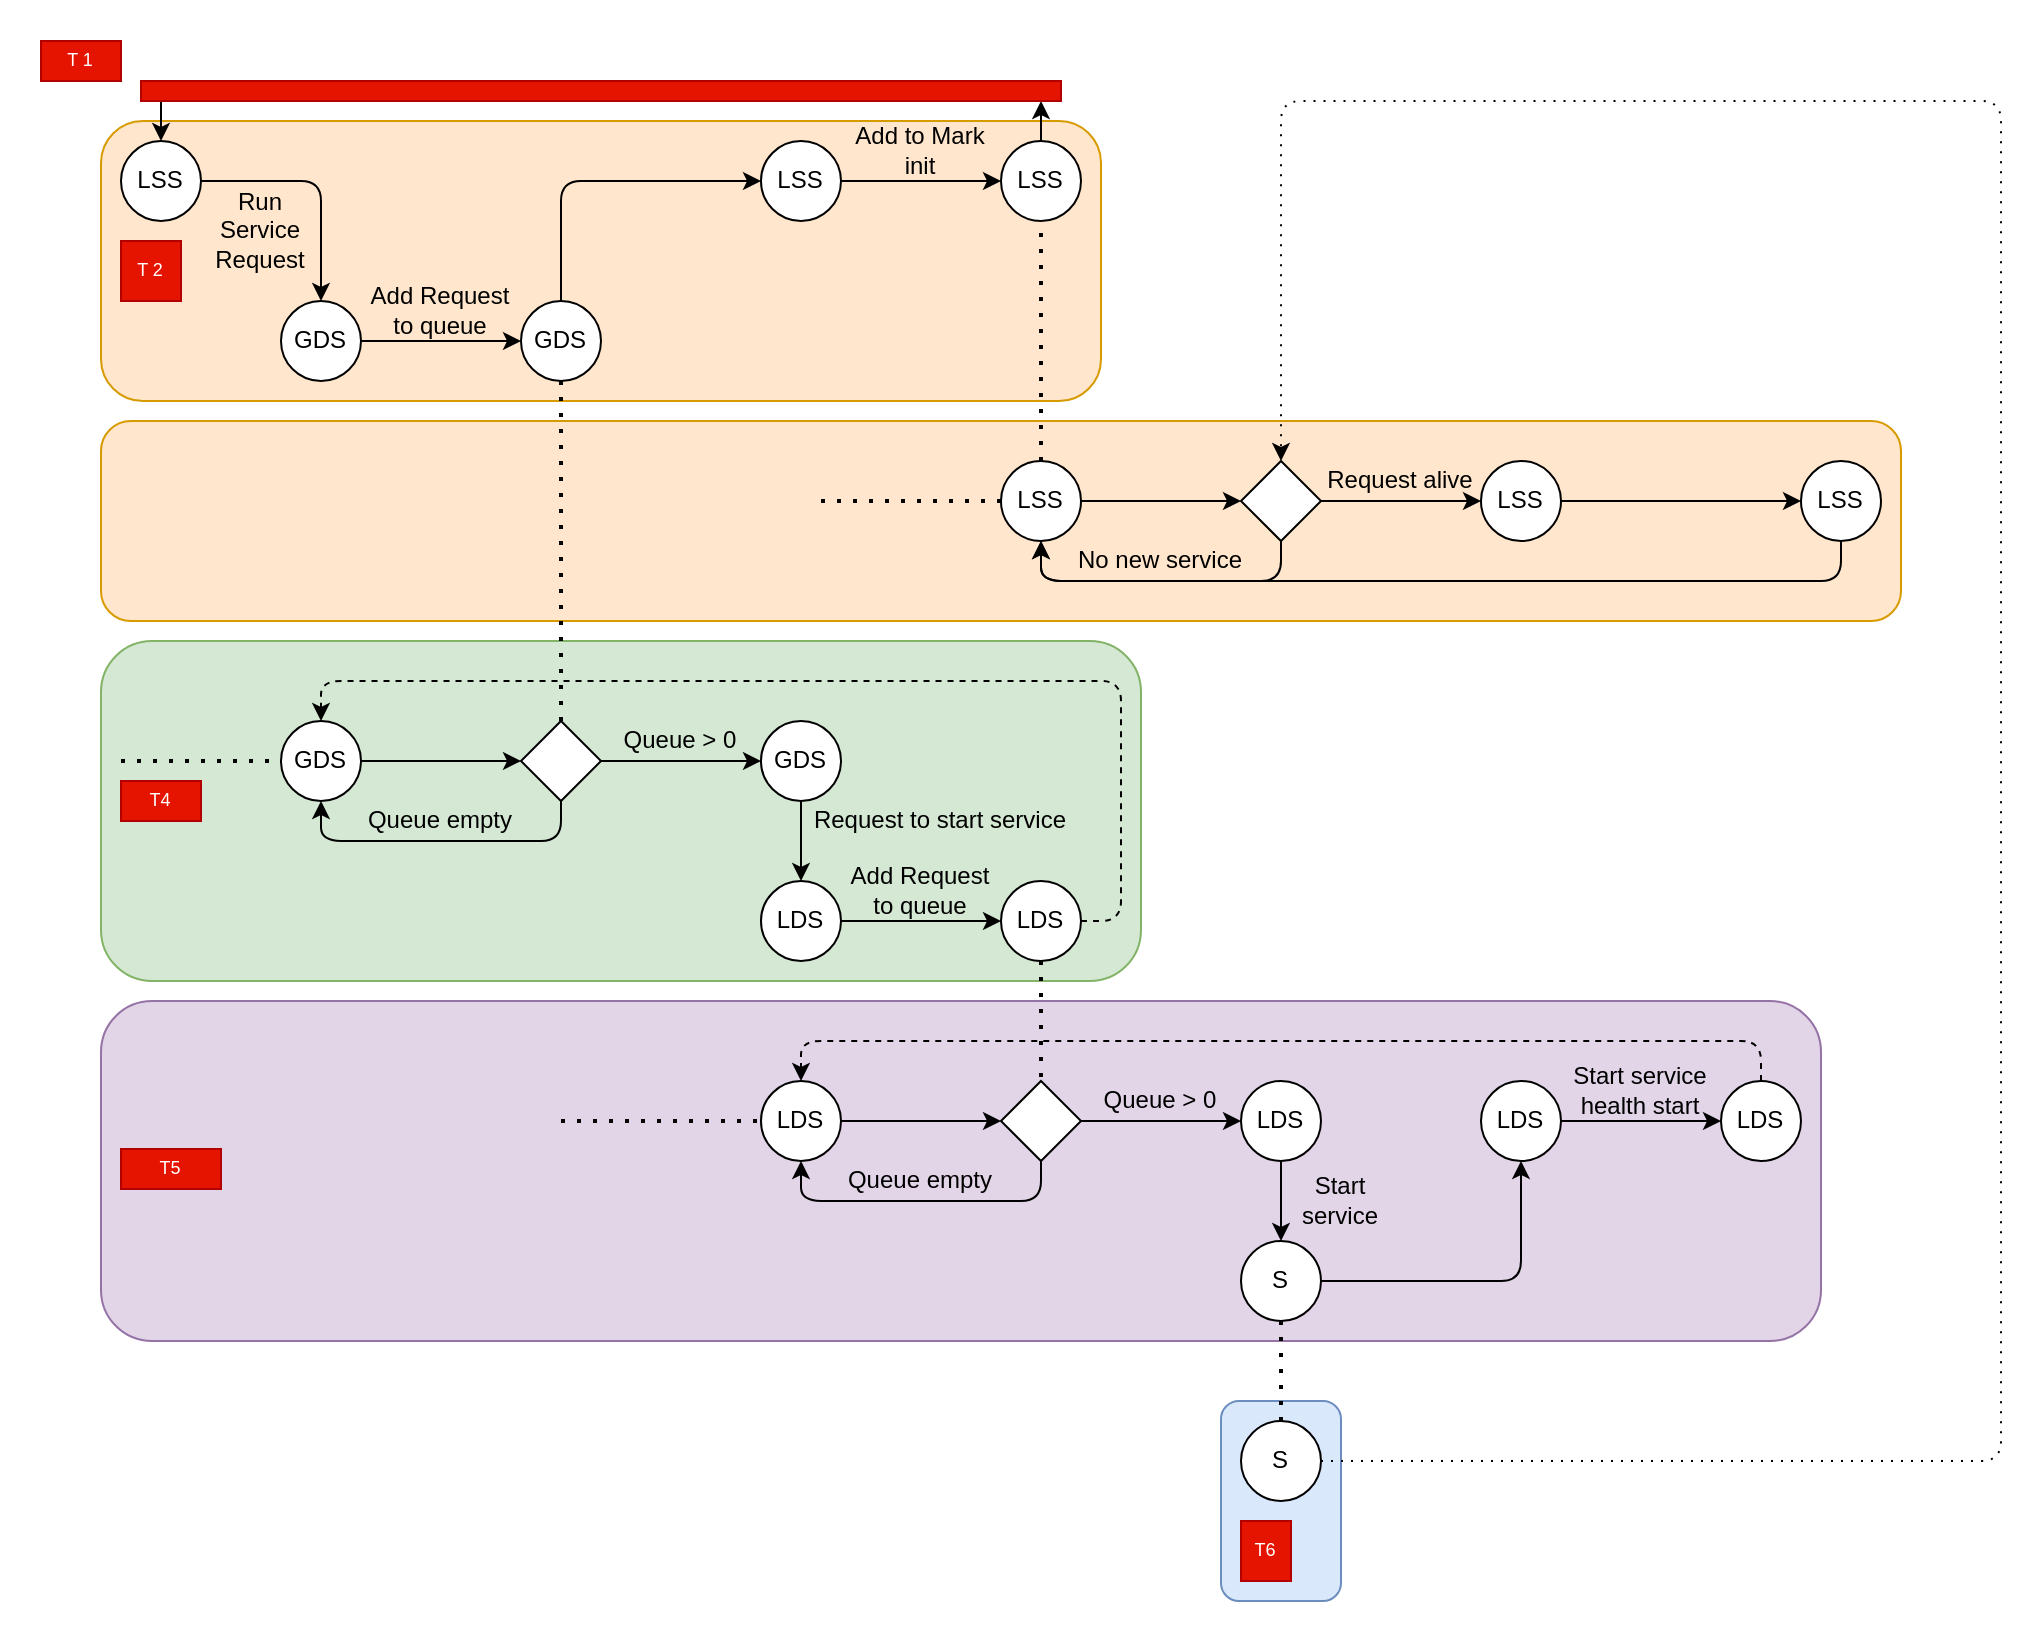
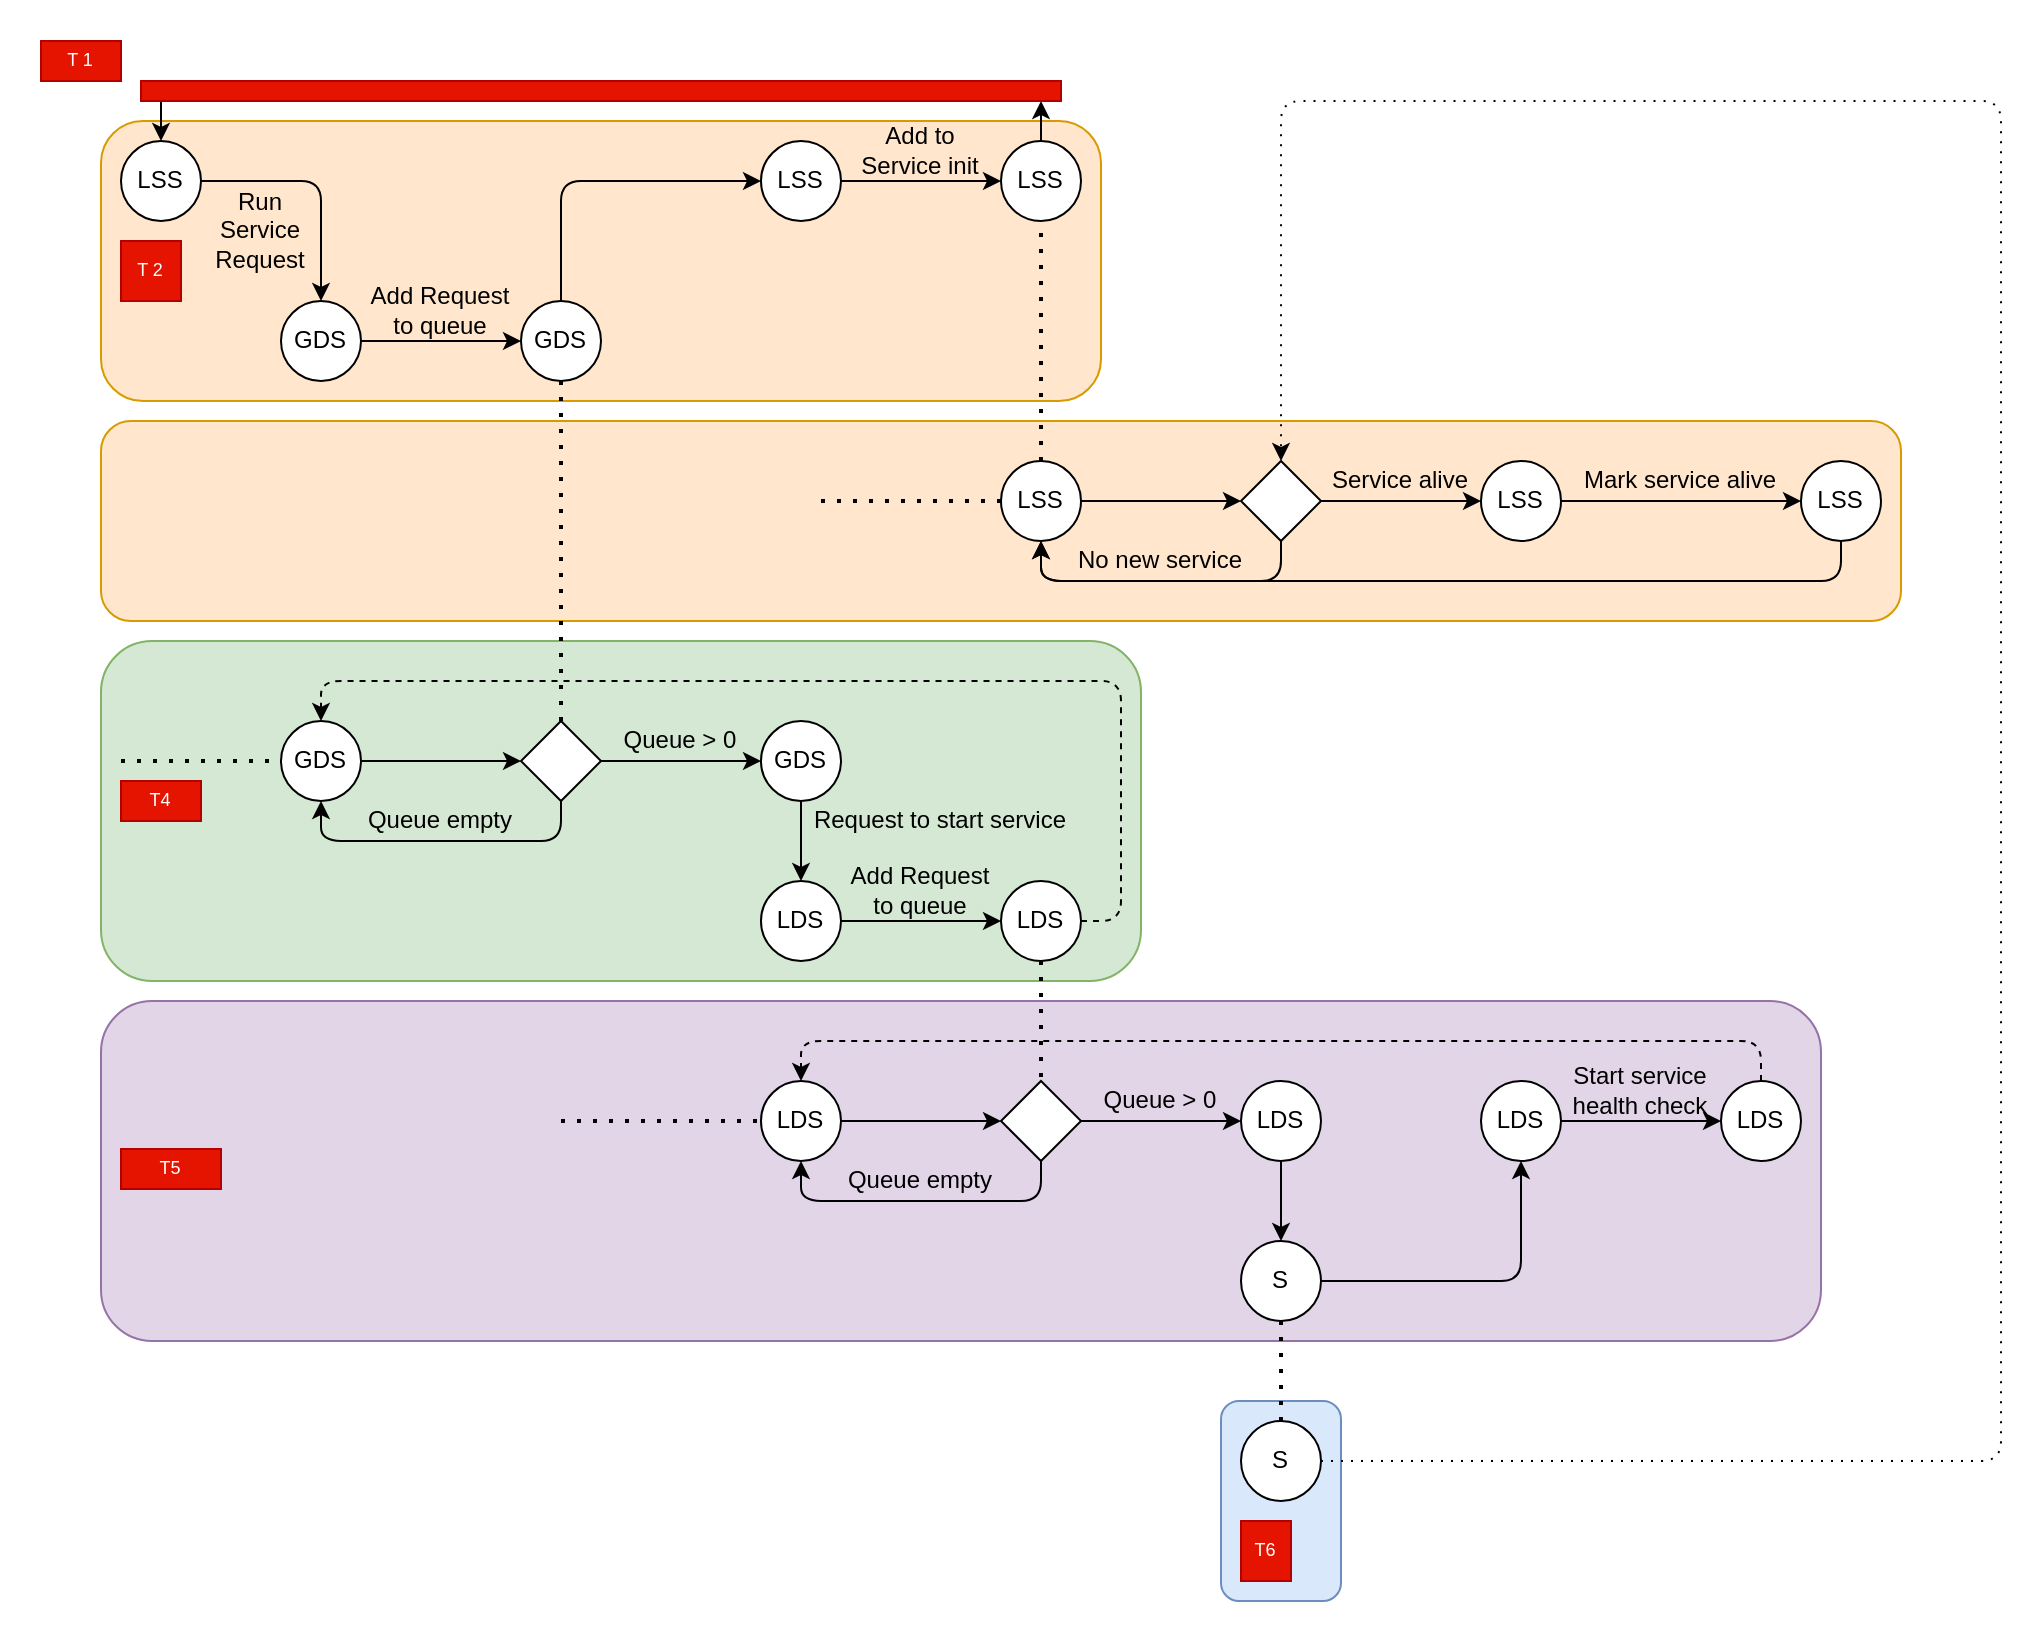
(921, 151) -> (921, 151)
(1401, 481) -> (1401, 481)
none -> (1681, 481)
(1641, 1091) -> (1641, 1091)
(1341, 1201) -> none
